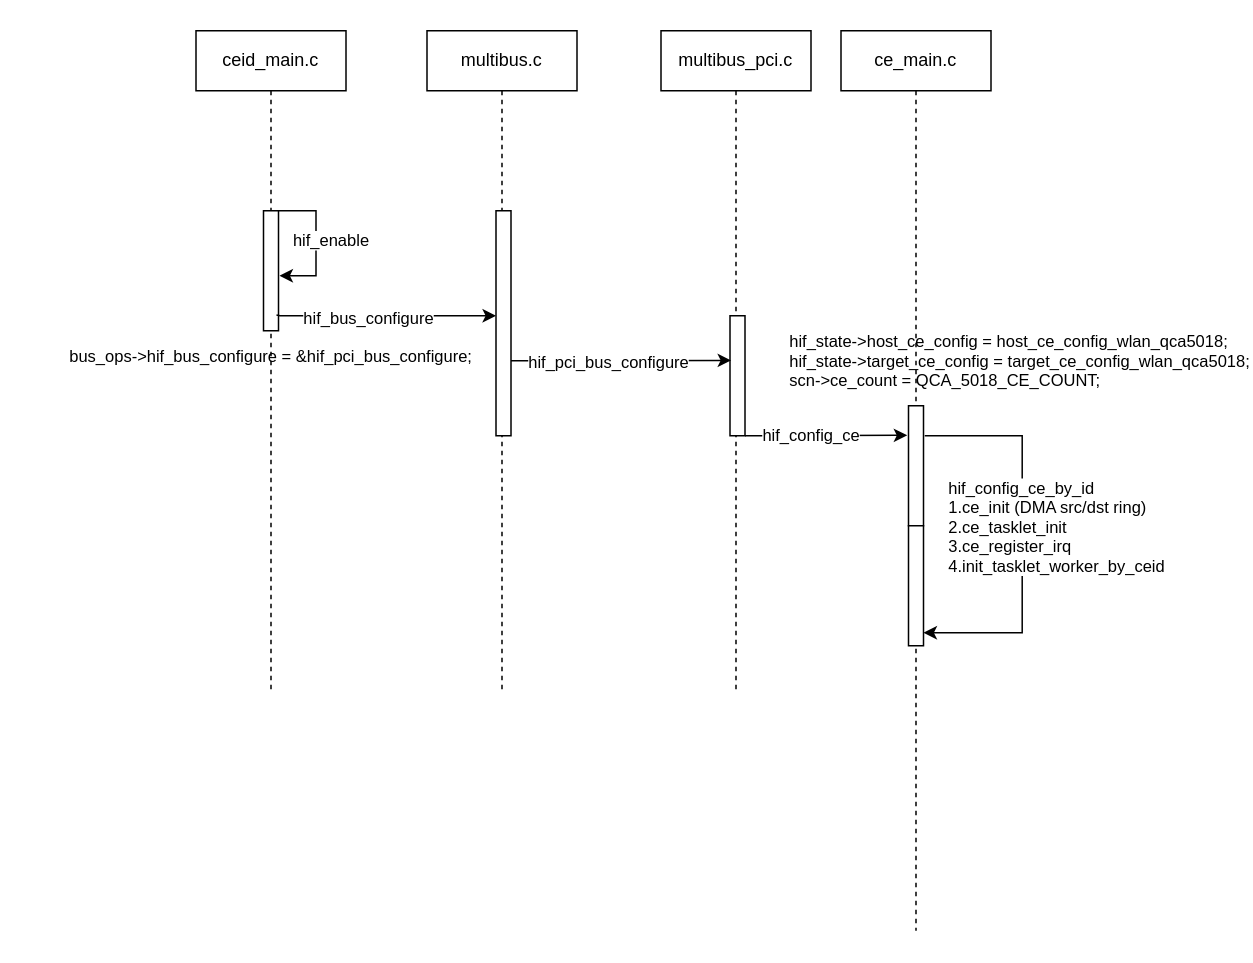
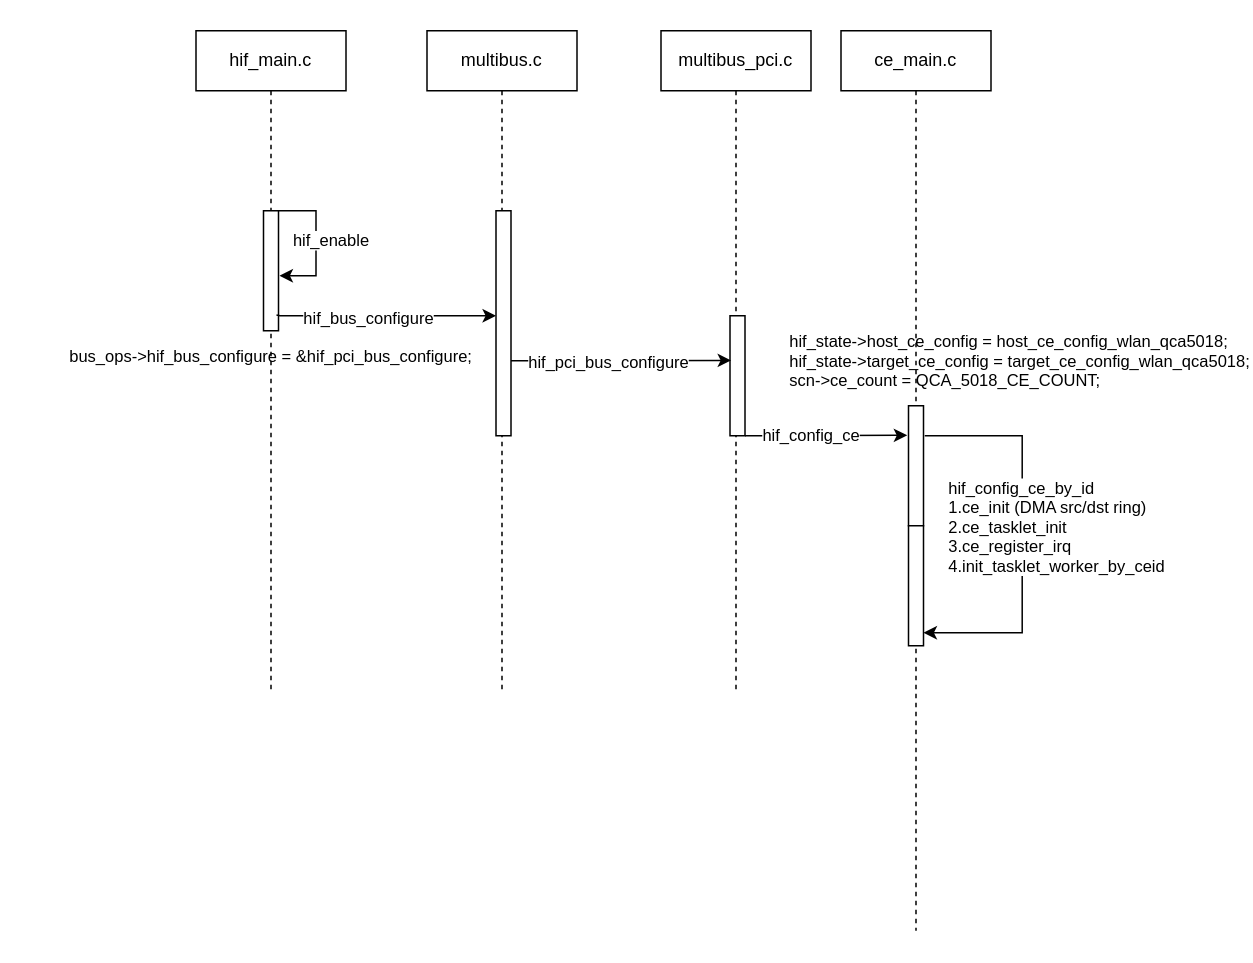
(271, 61) -> (271, 61)
